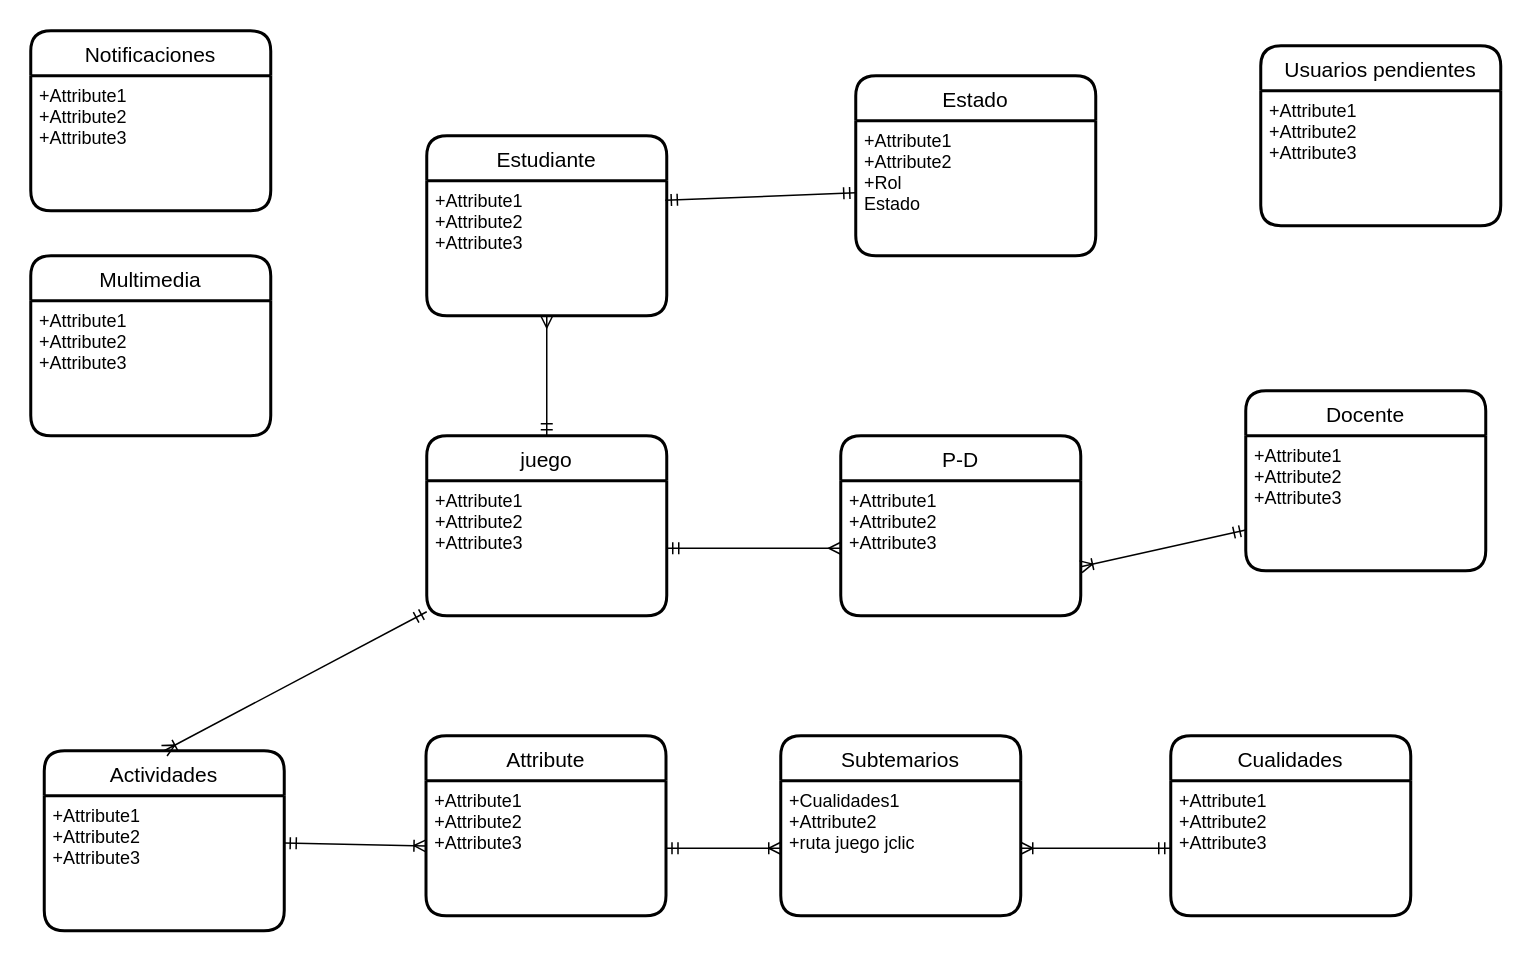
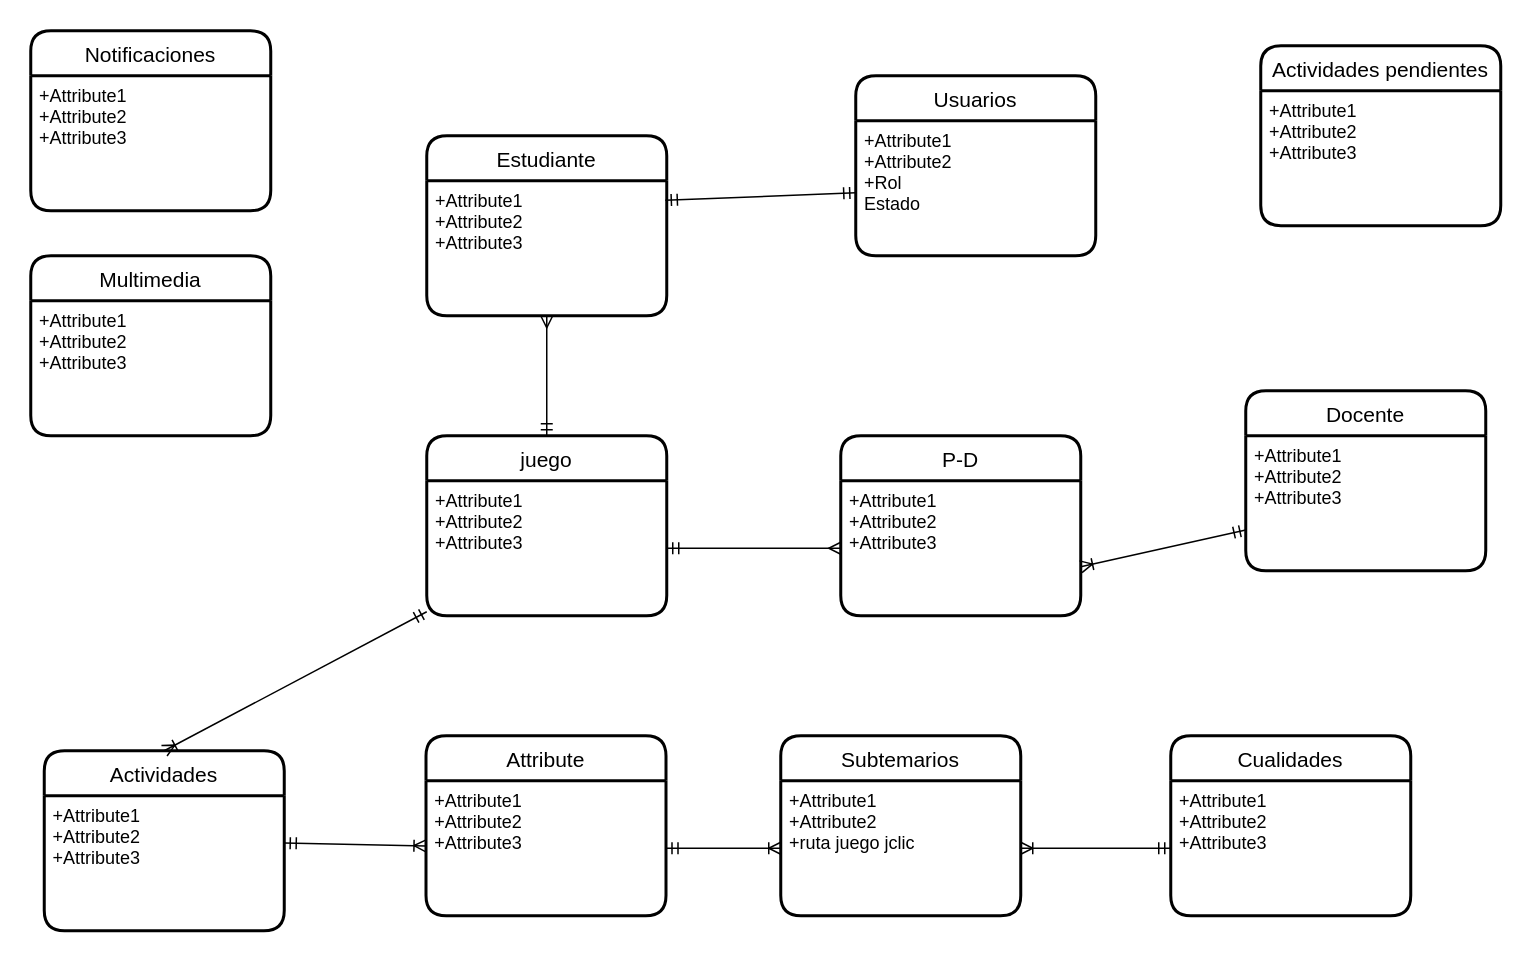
(1380, 70) -> (1380, 70)
(975, 100) -> (975, 100)
(845, 801) -> (842, 801)
